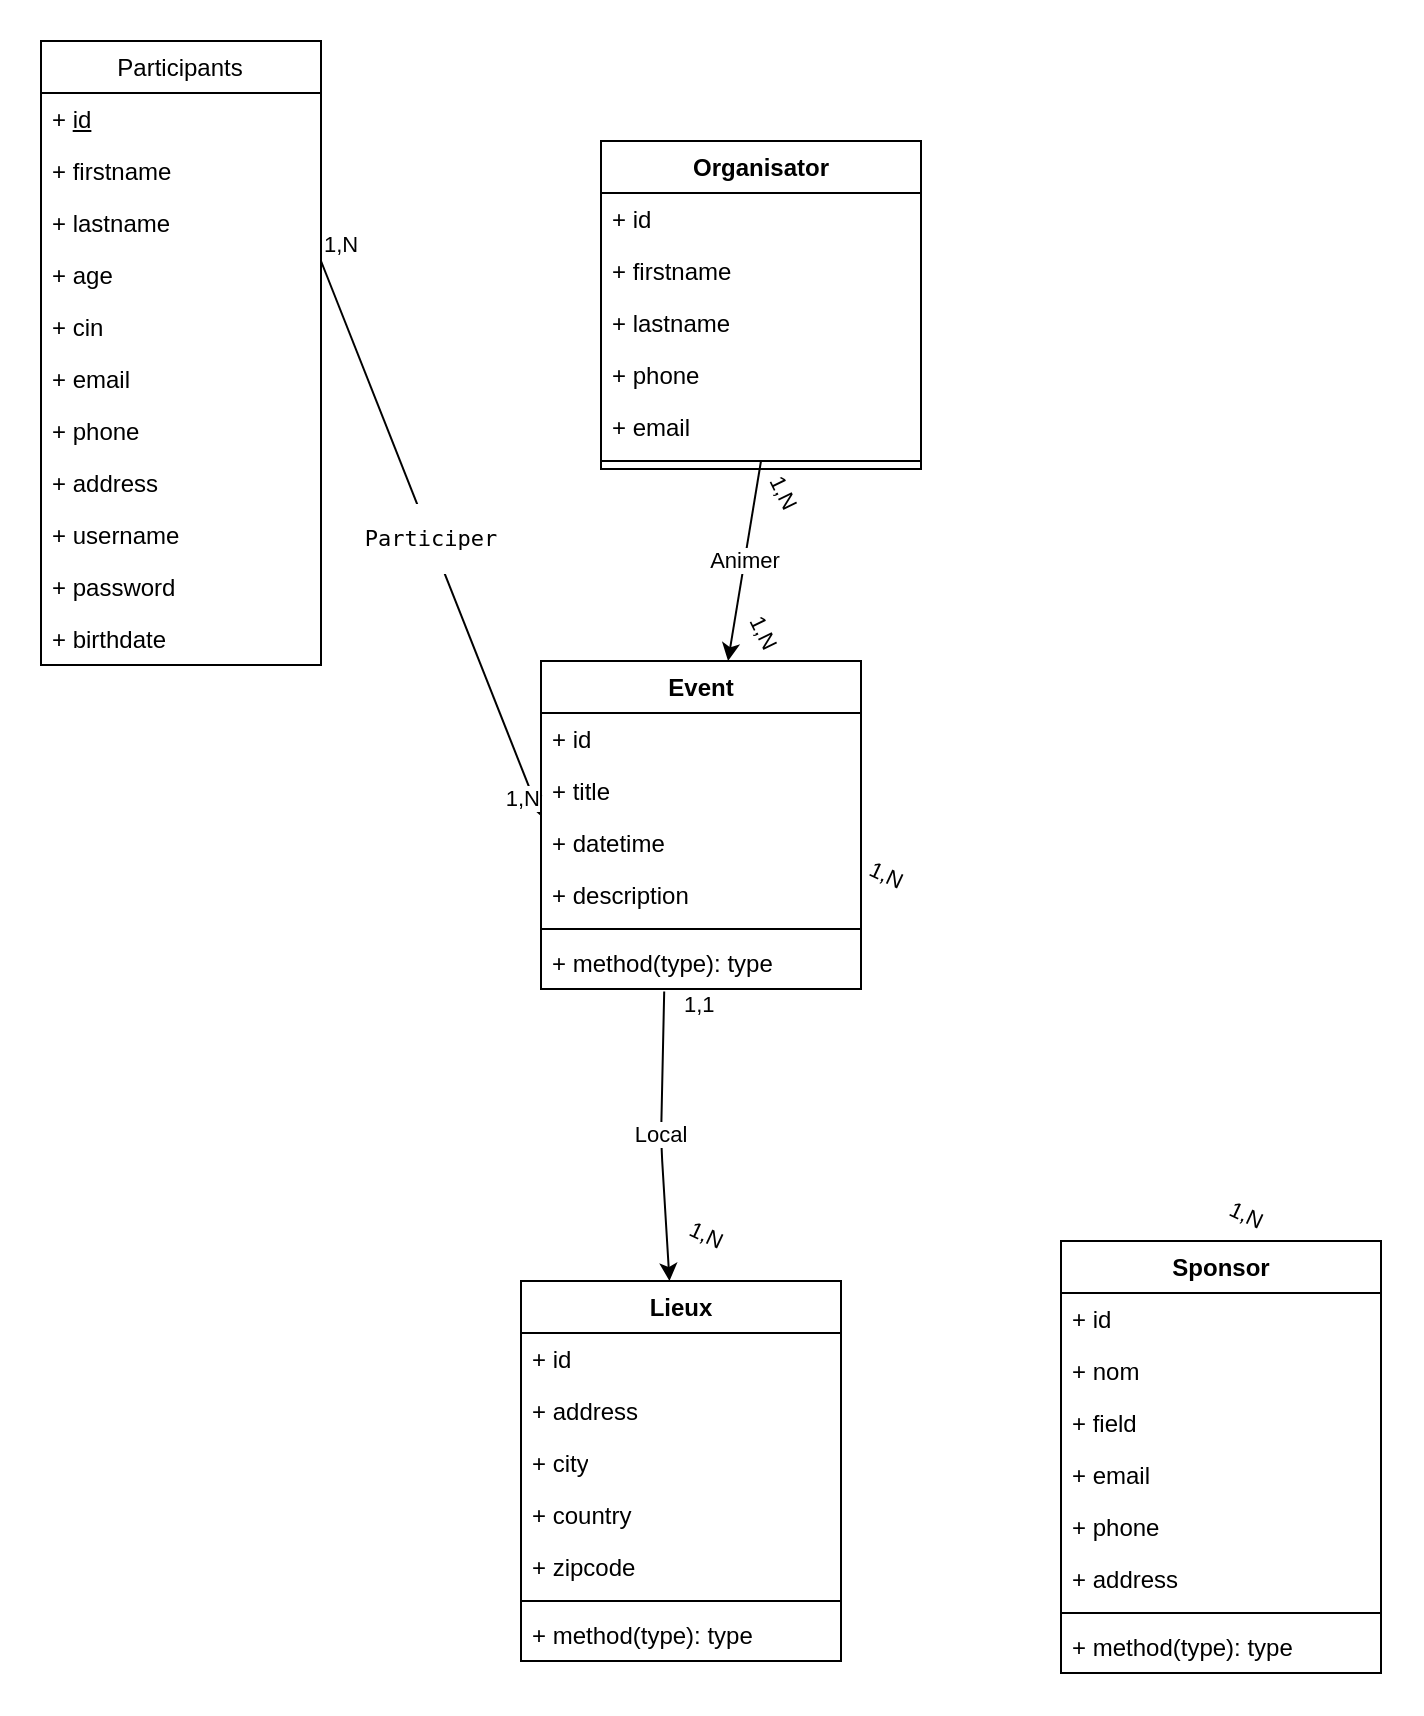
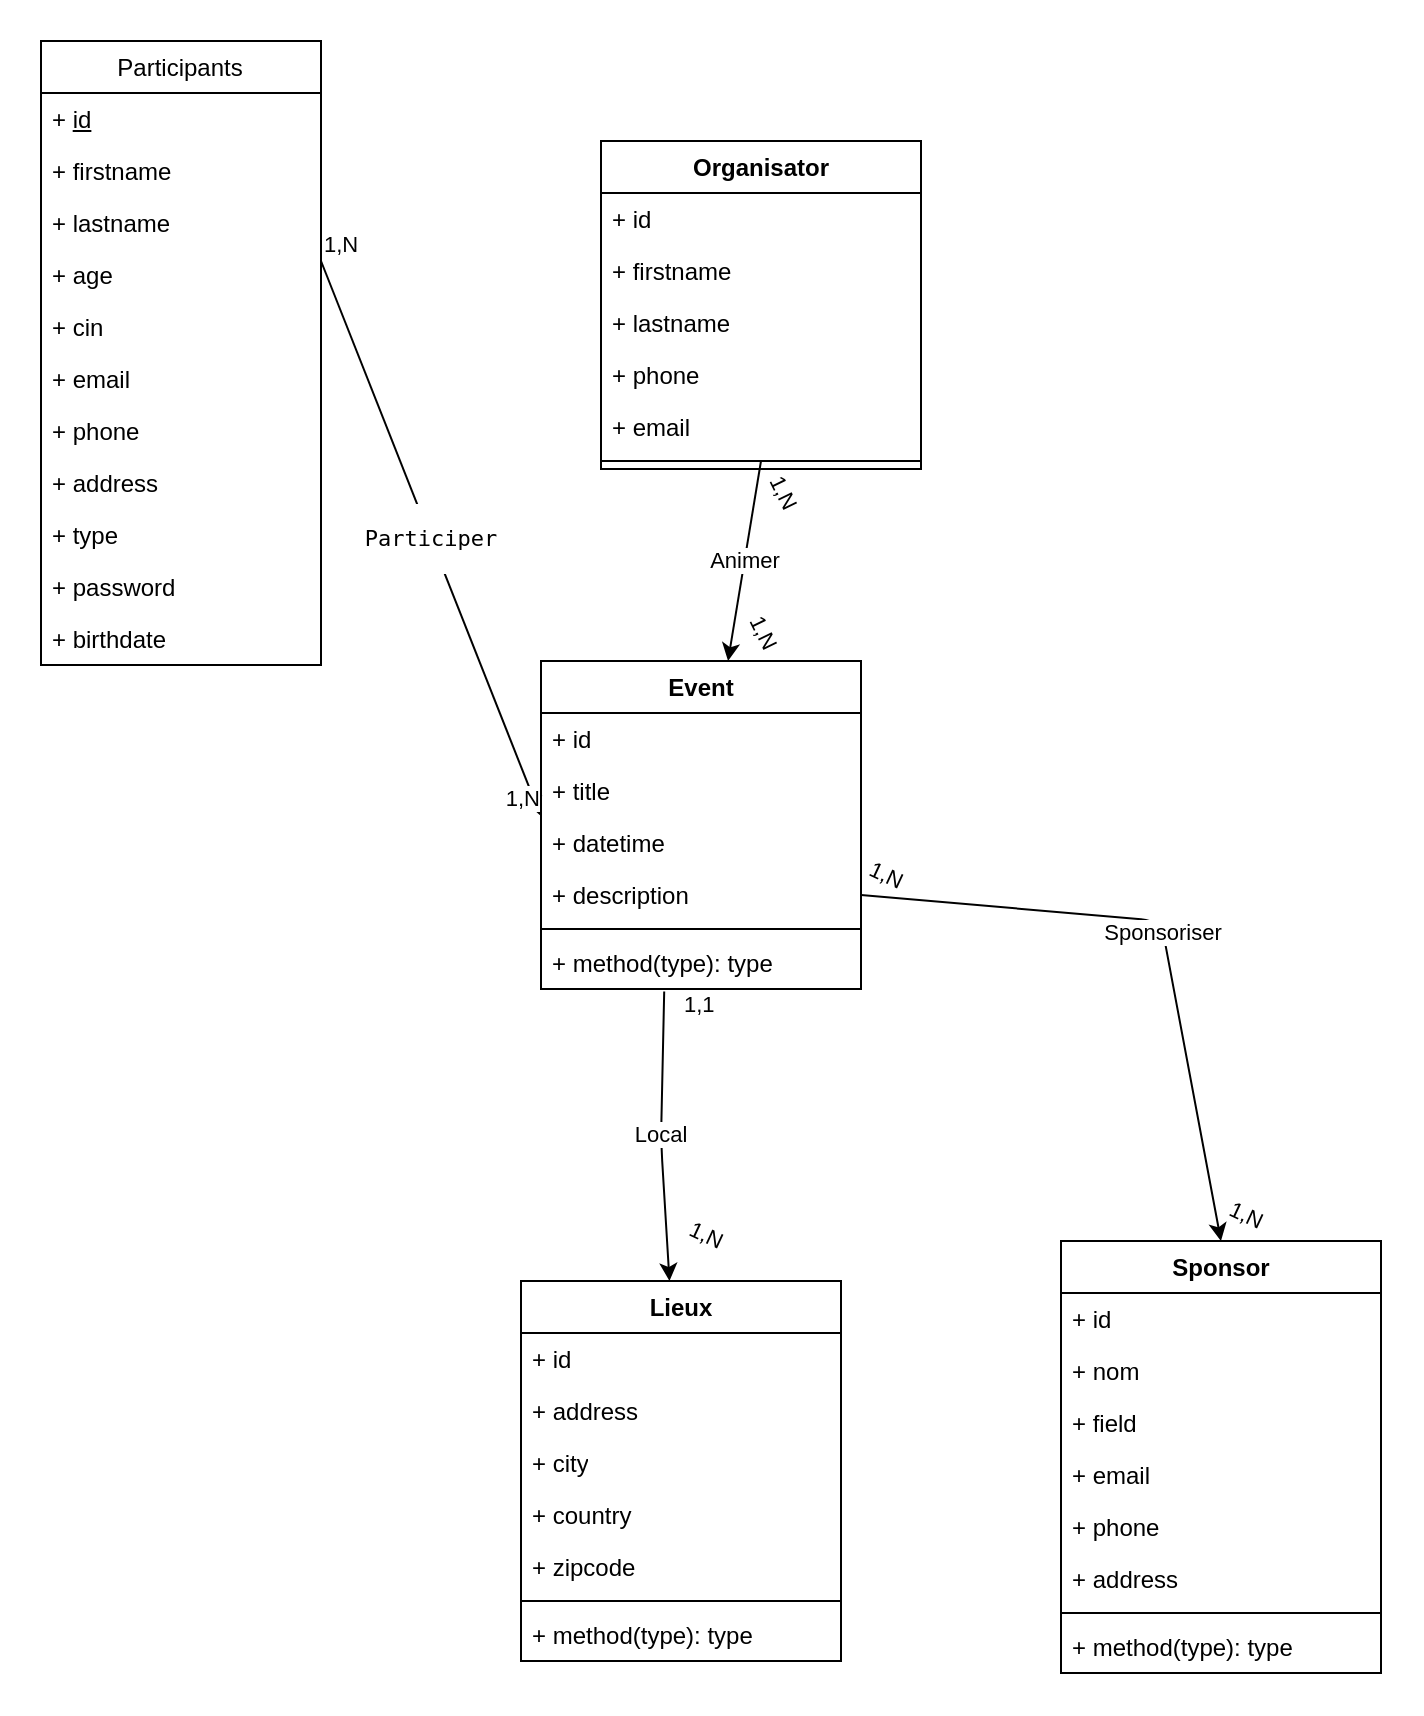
(116, 536) -> (89, 536)
none -> (1190, 1078)
